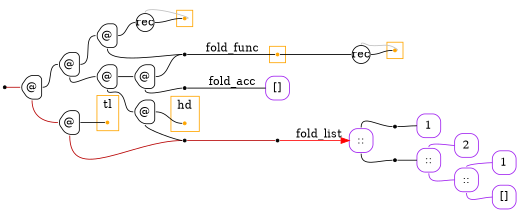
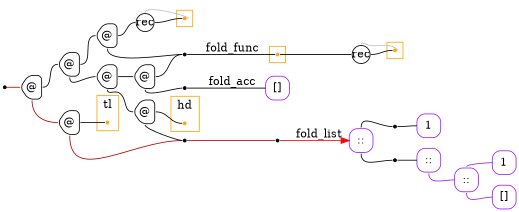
(467, 145) -> none
